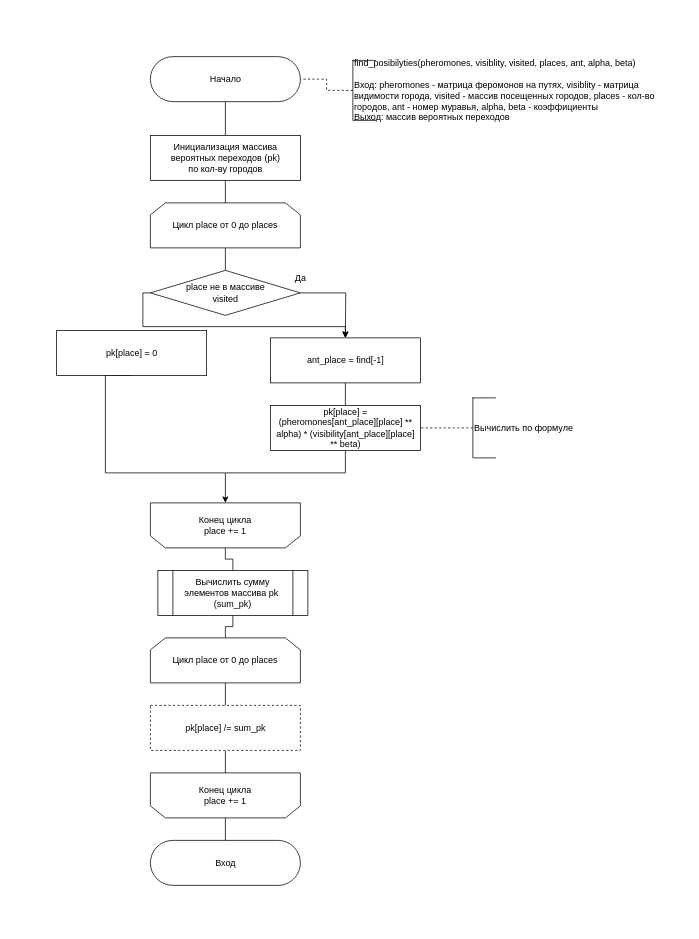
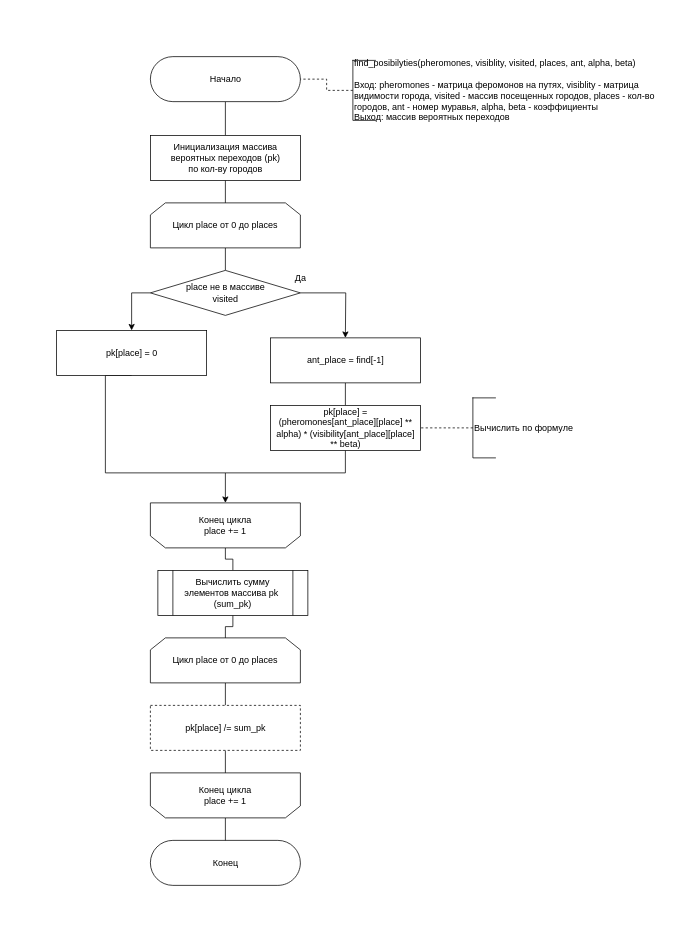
(226, 327) -> (132, 308)
(226, 863) -> (226, 863)
